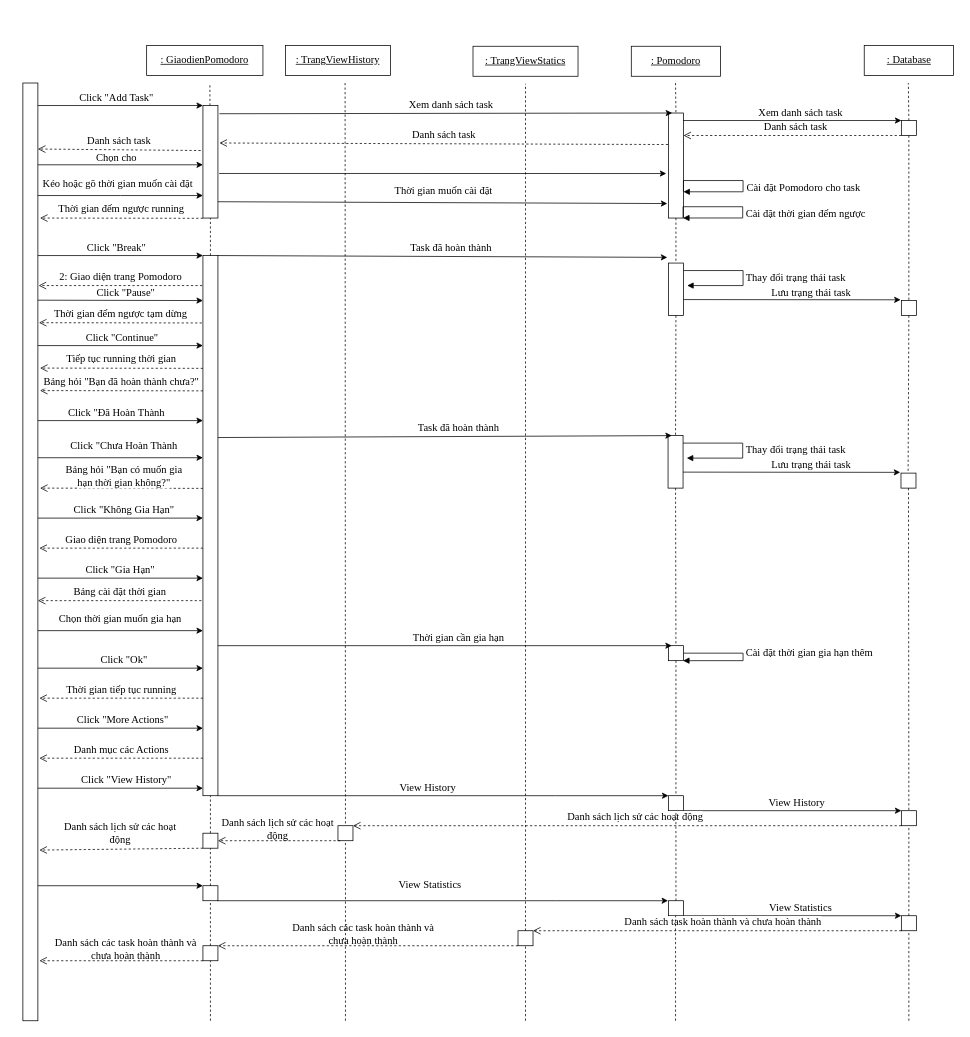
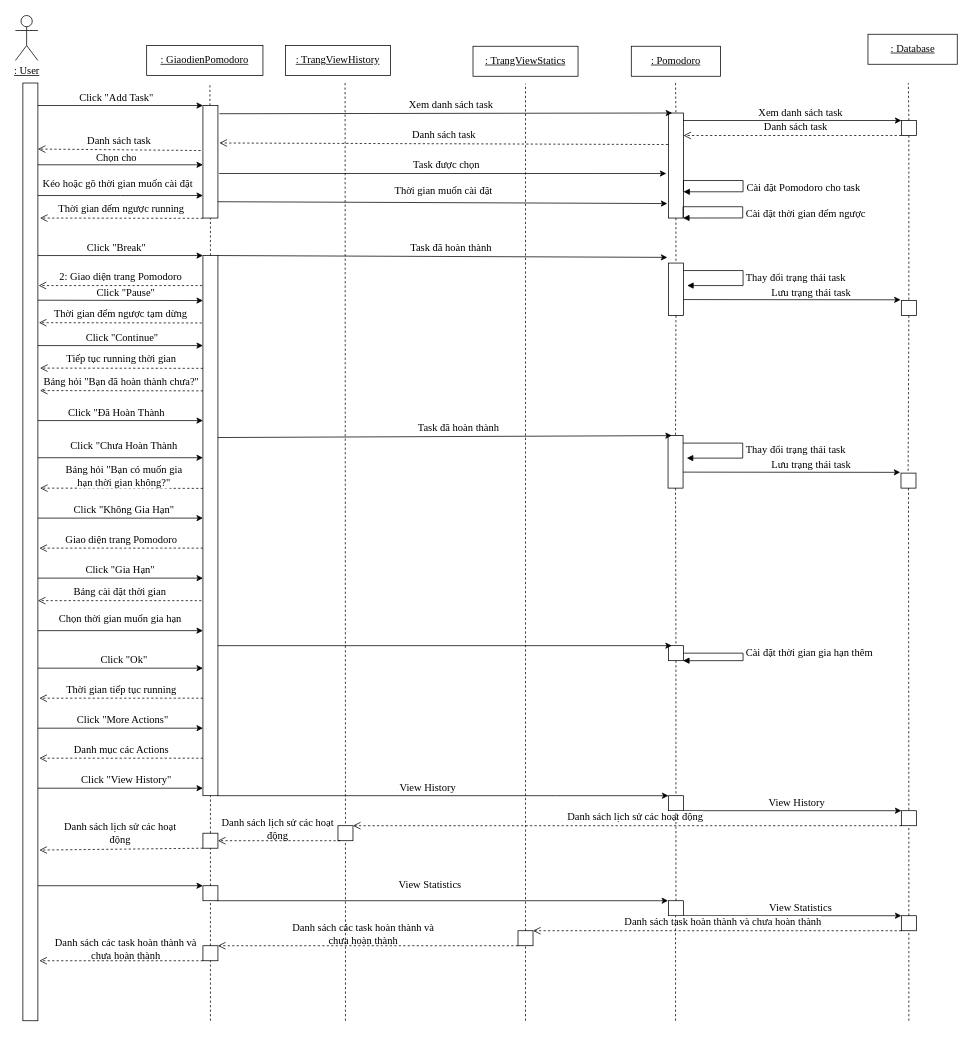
none -> (27, 38)
(909, 60) -> (912, 49)
none -> (447, 165)
(458, 638) -> none
